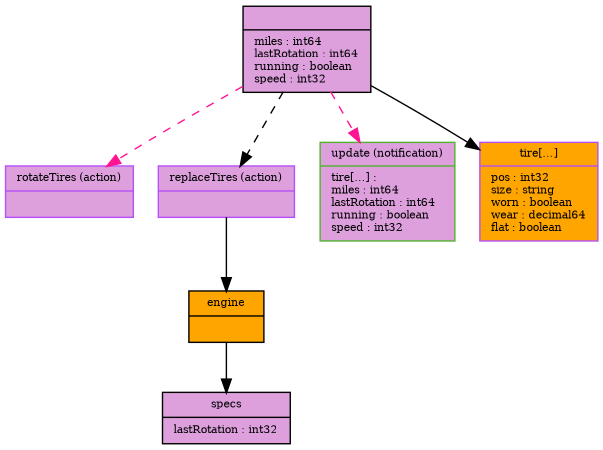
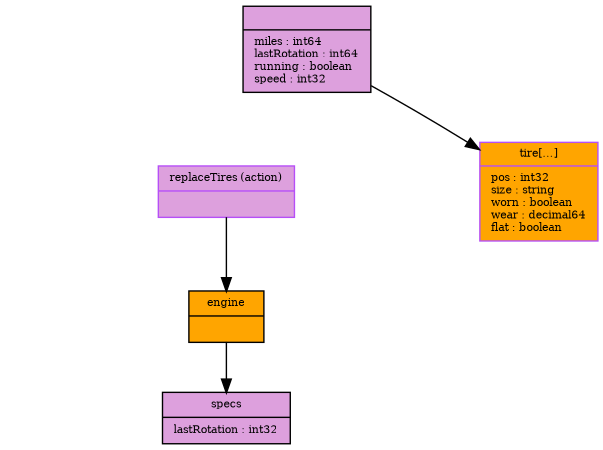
(265, 123) -> none
(69, 192) -> none
(388, 192) -> none
